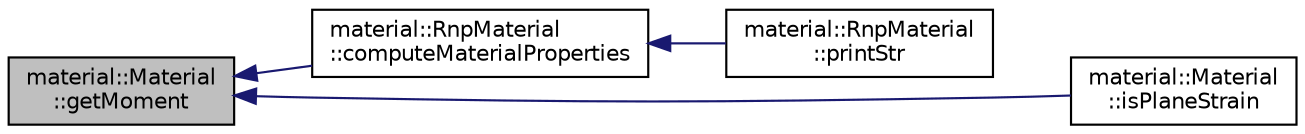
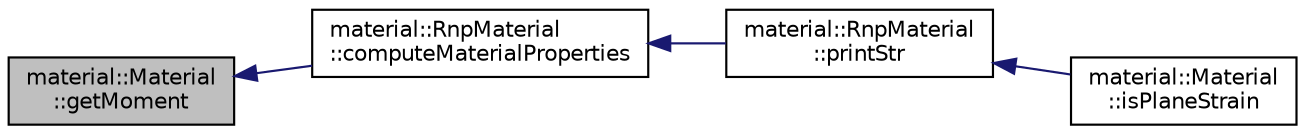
(664, 101) -> (1043, 70)
